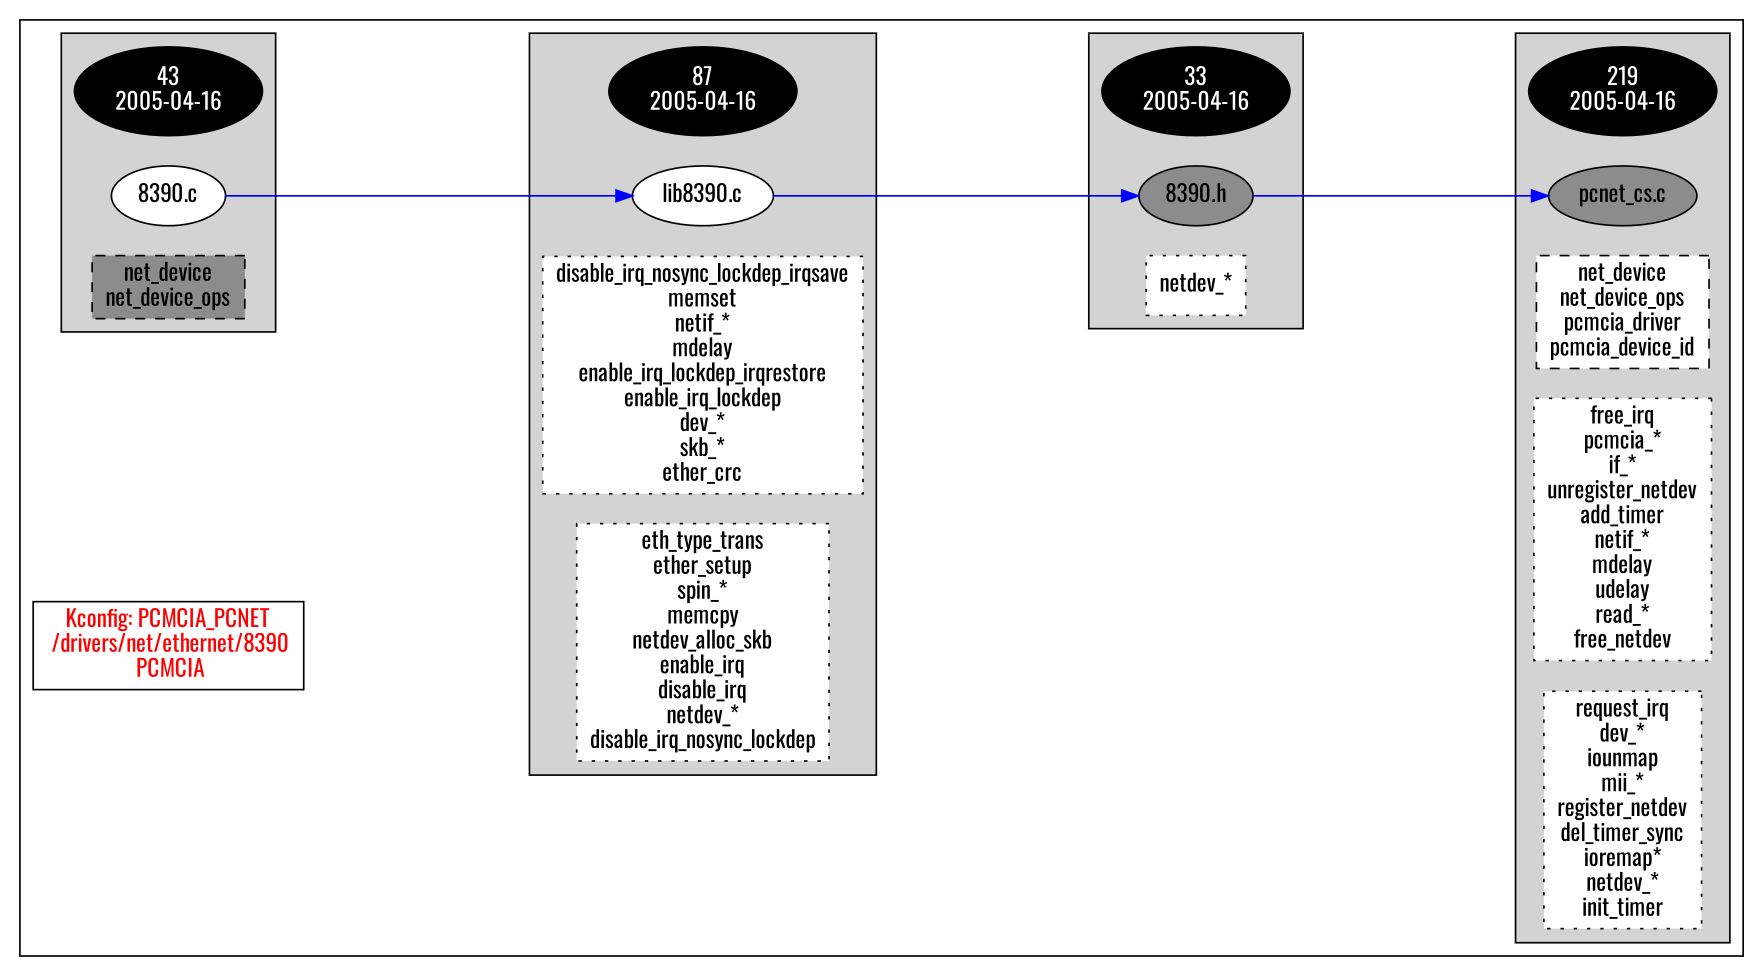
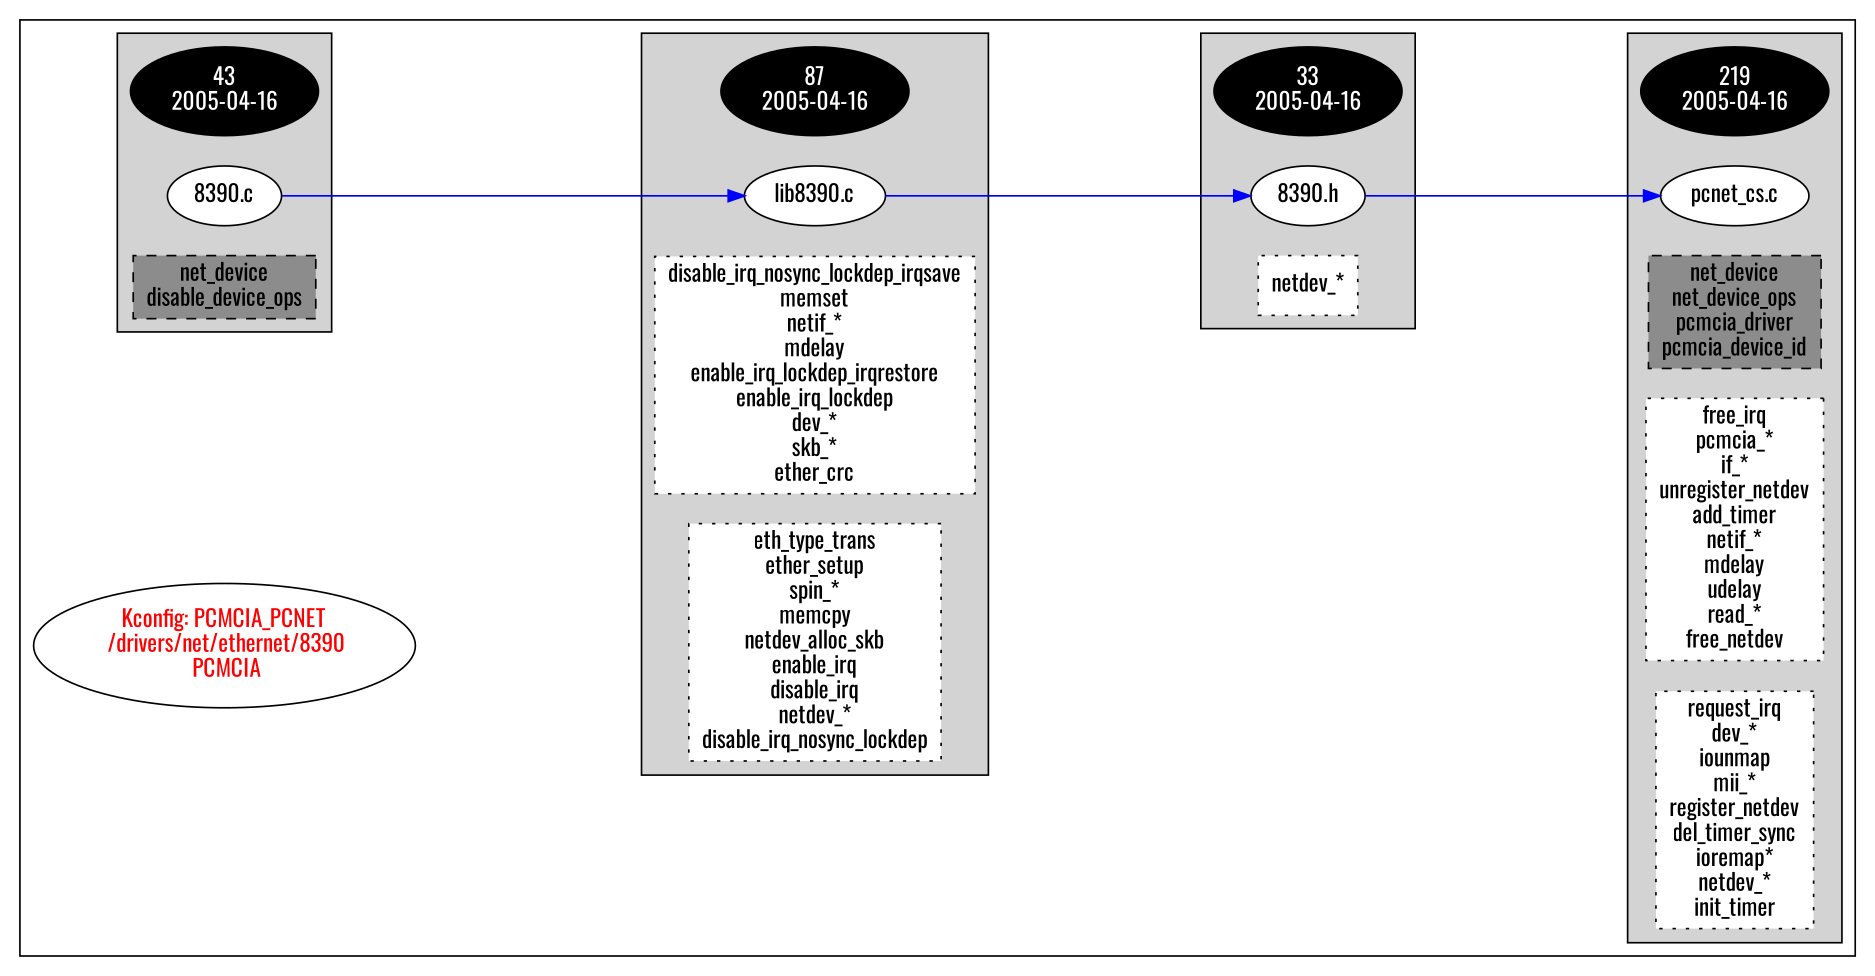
(1196, 196) -> (1308, 196)
(1623, 196) -> (1735, 196)
(168, 287) -> (224, 287)
(1623, 312) -> (1735, 312)
(168, 646) -> (224, 646)
